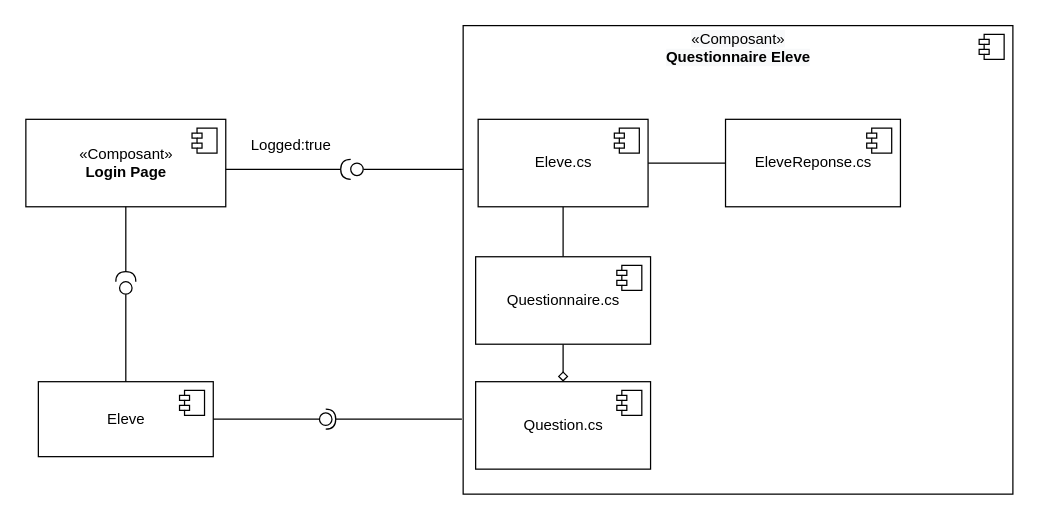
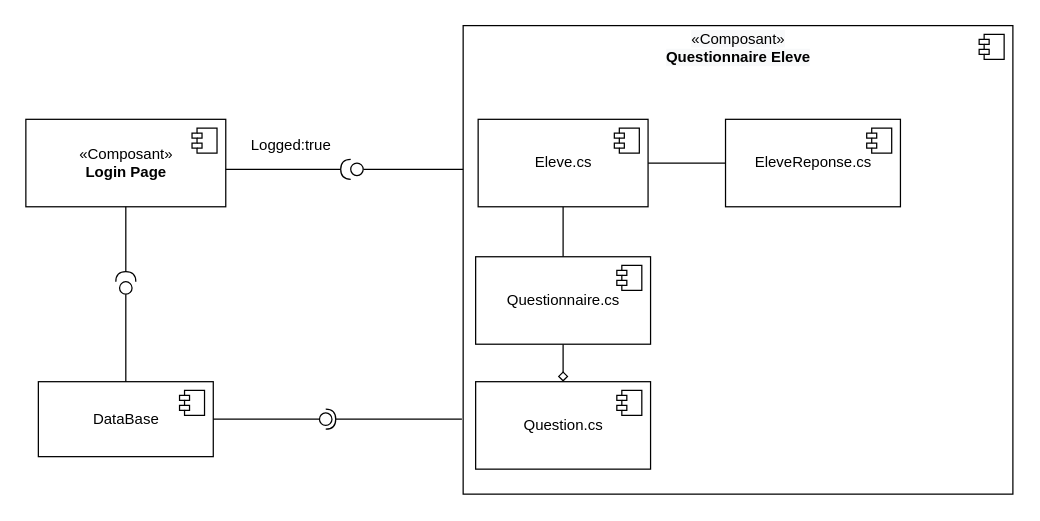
(126, 419) -> (126, 419)
